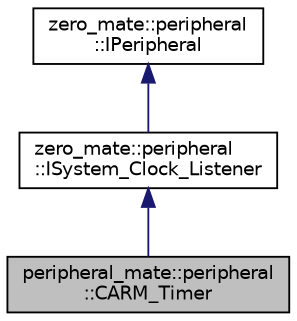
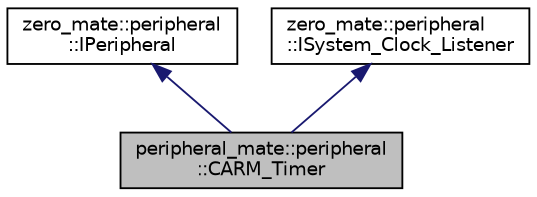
(148, 108) -> (199, 105)
